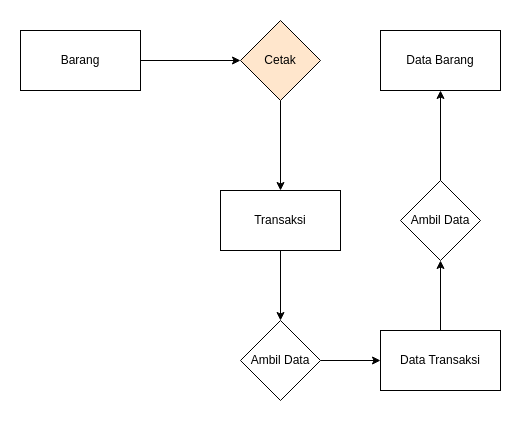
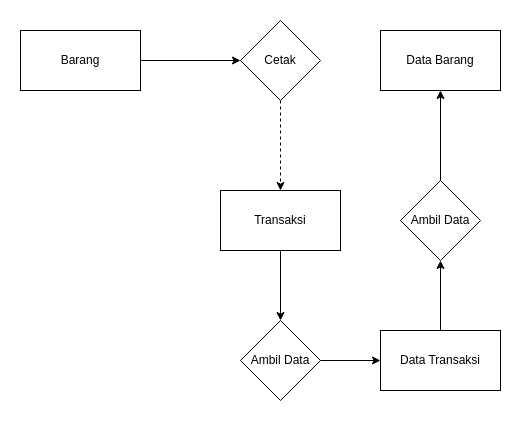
(281, 61) -> (281, 61)
(281, 143) -> (281, 143)
